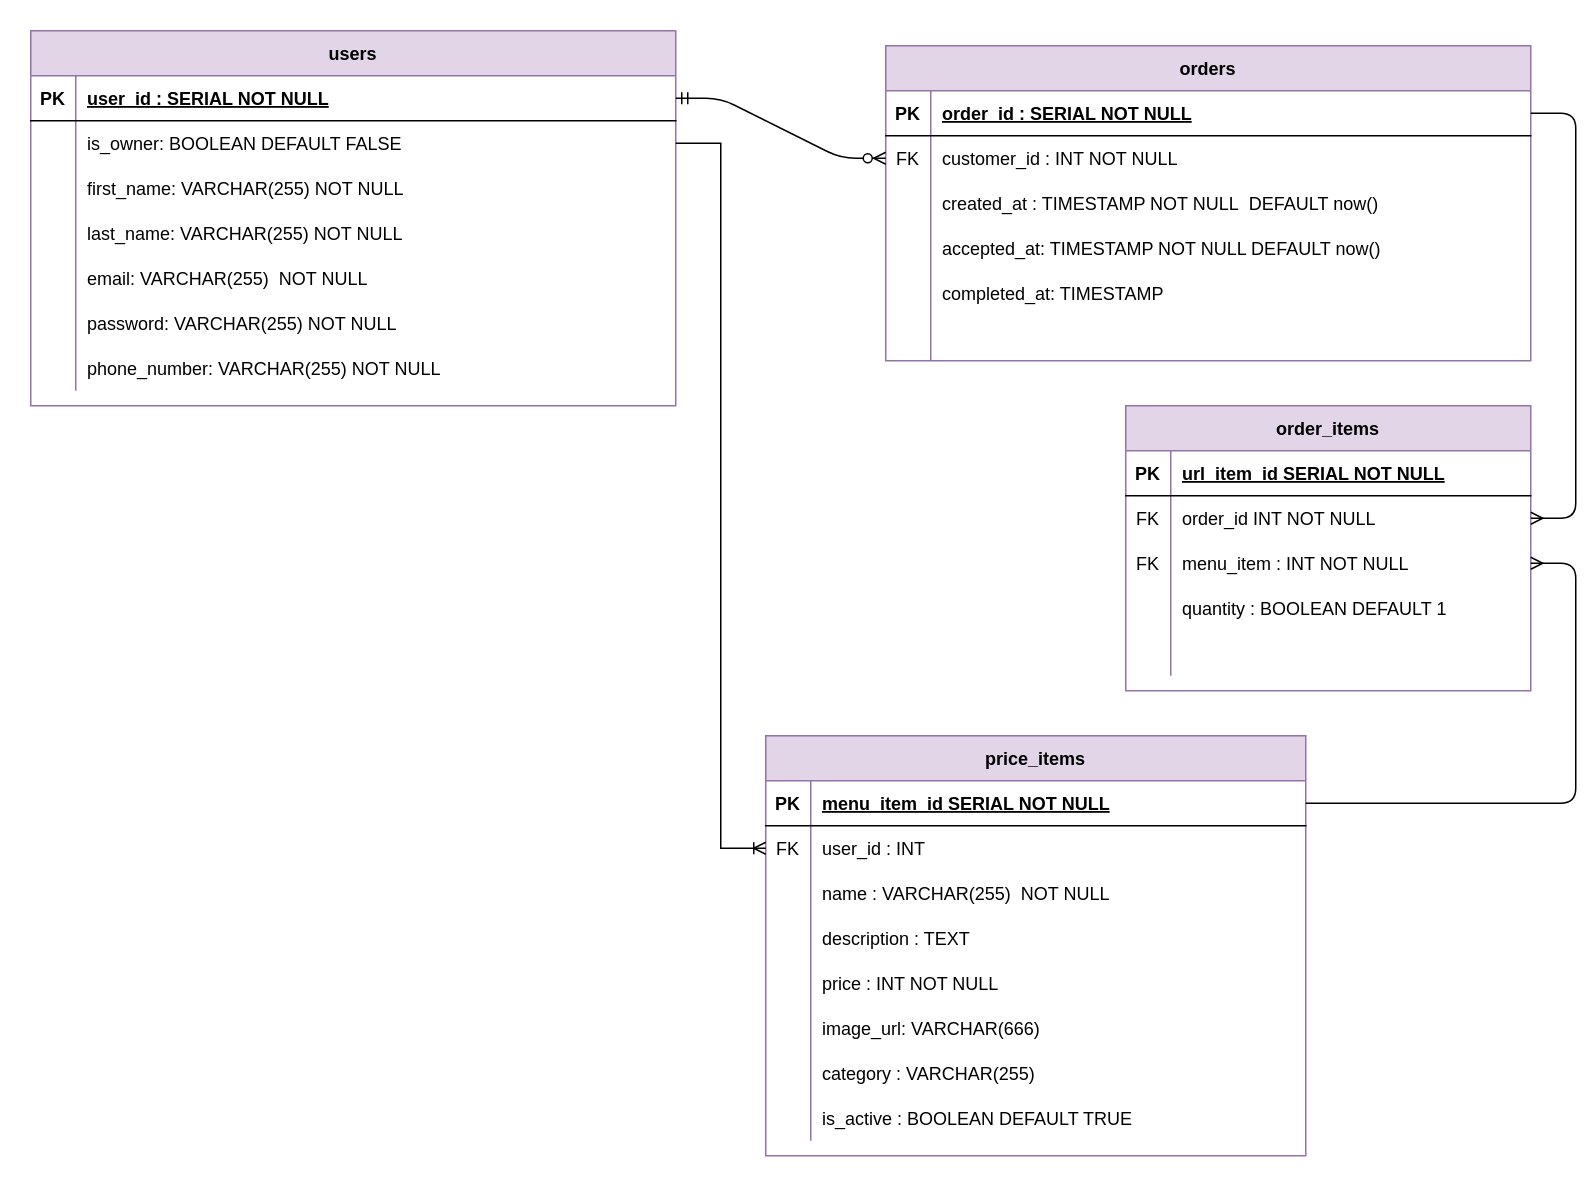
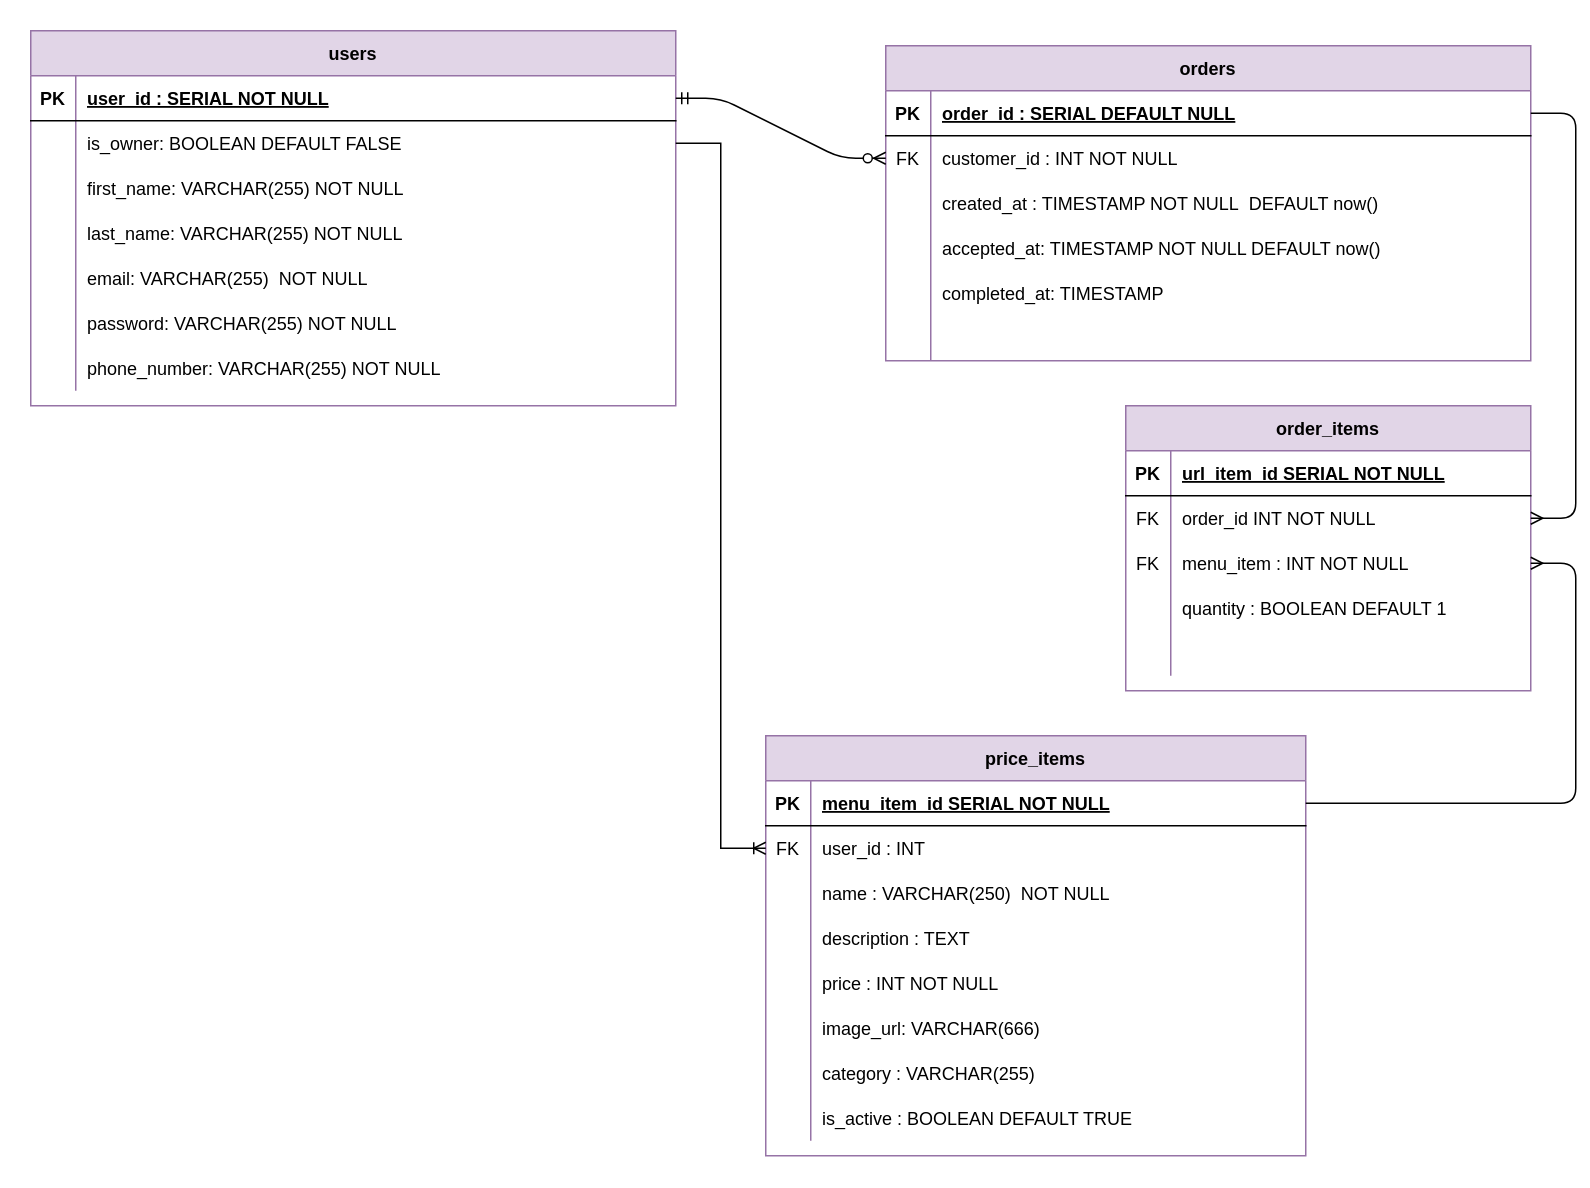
(1059, 114) -> (1079, 114)
(956, 894) -> (956, 894)
